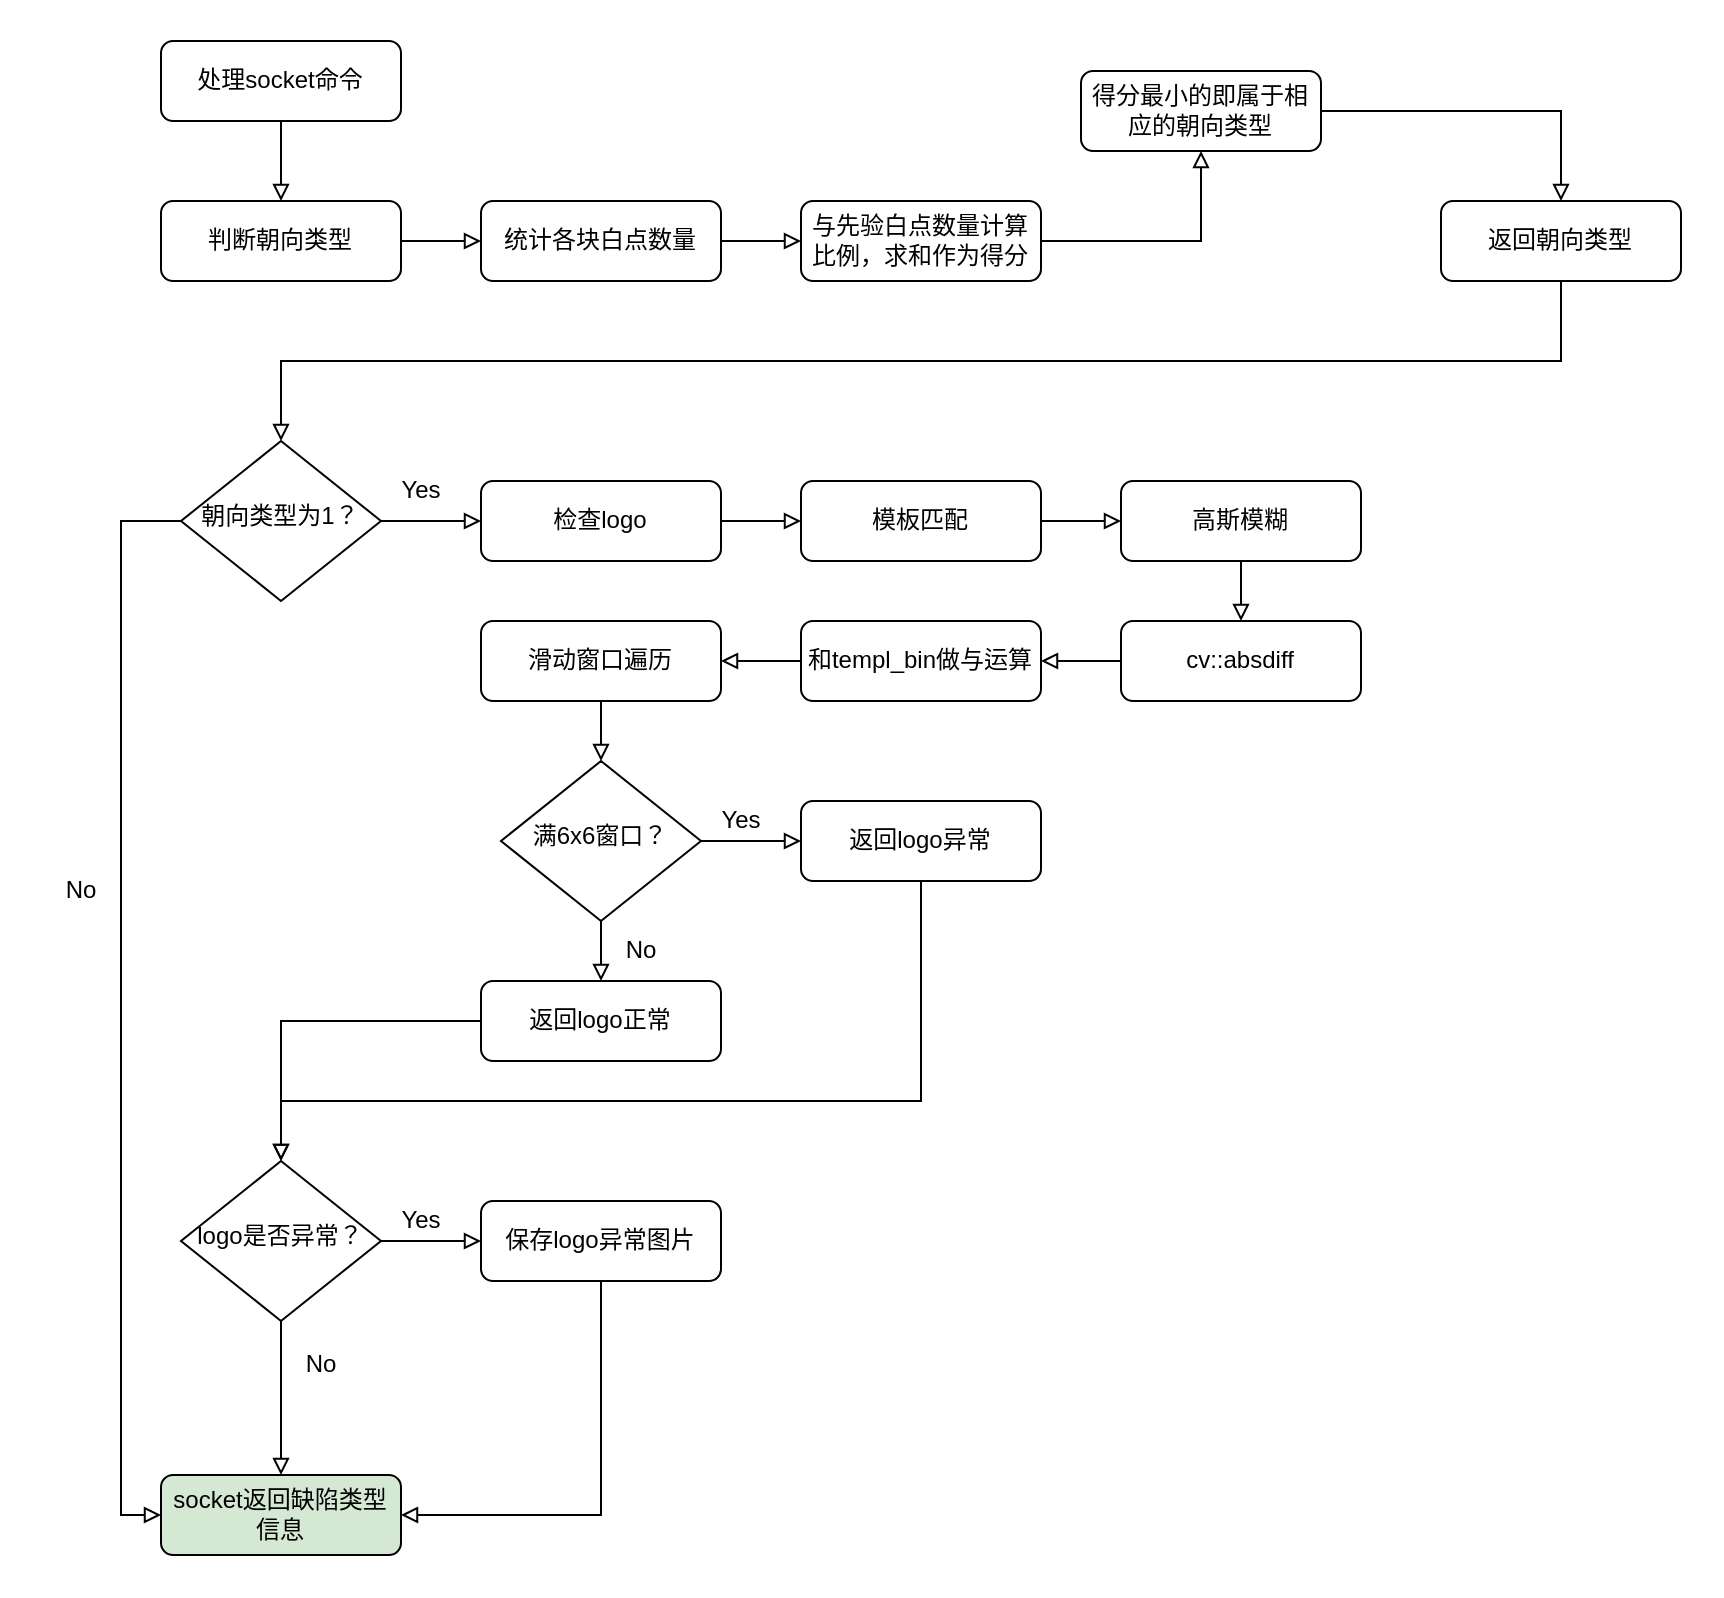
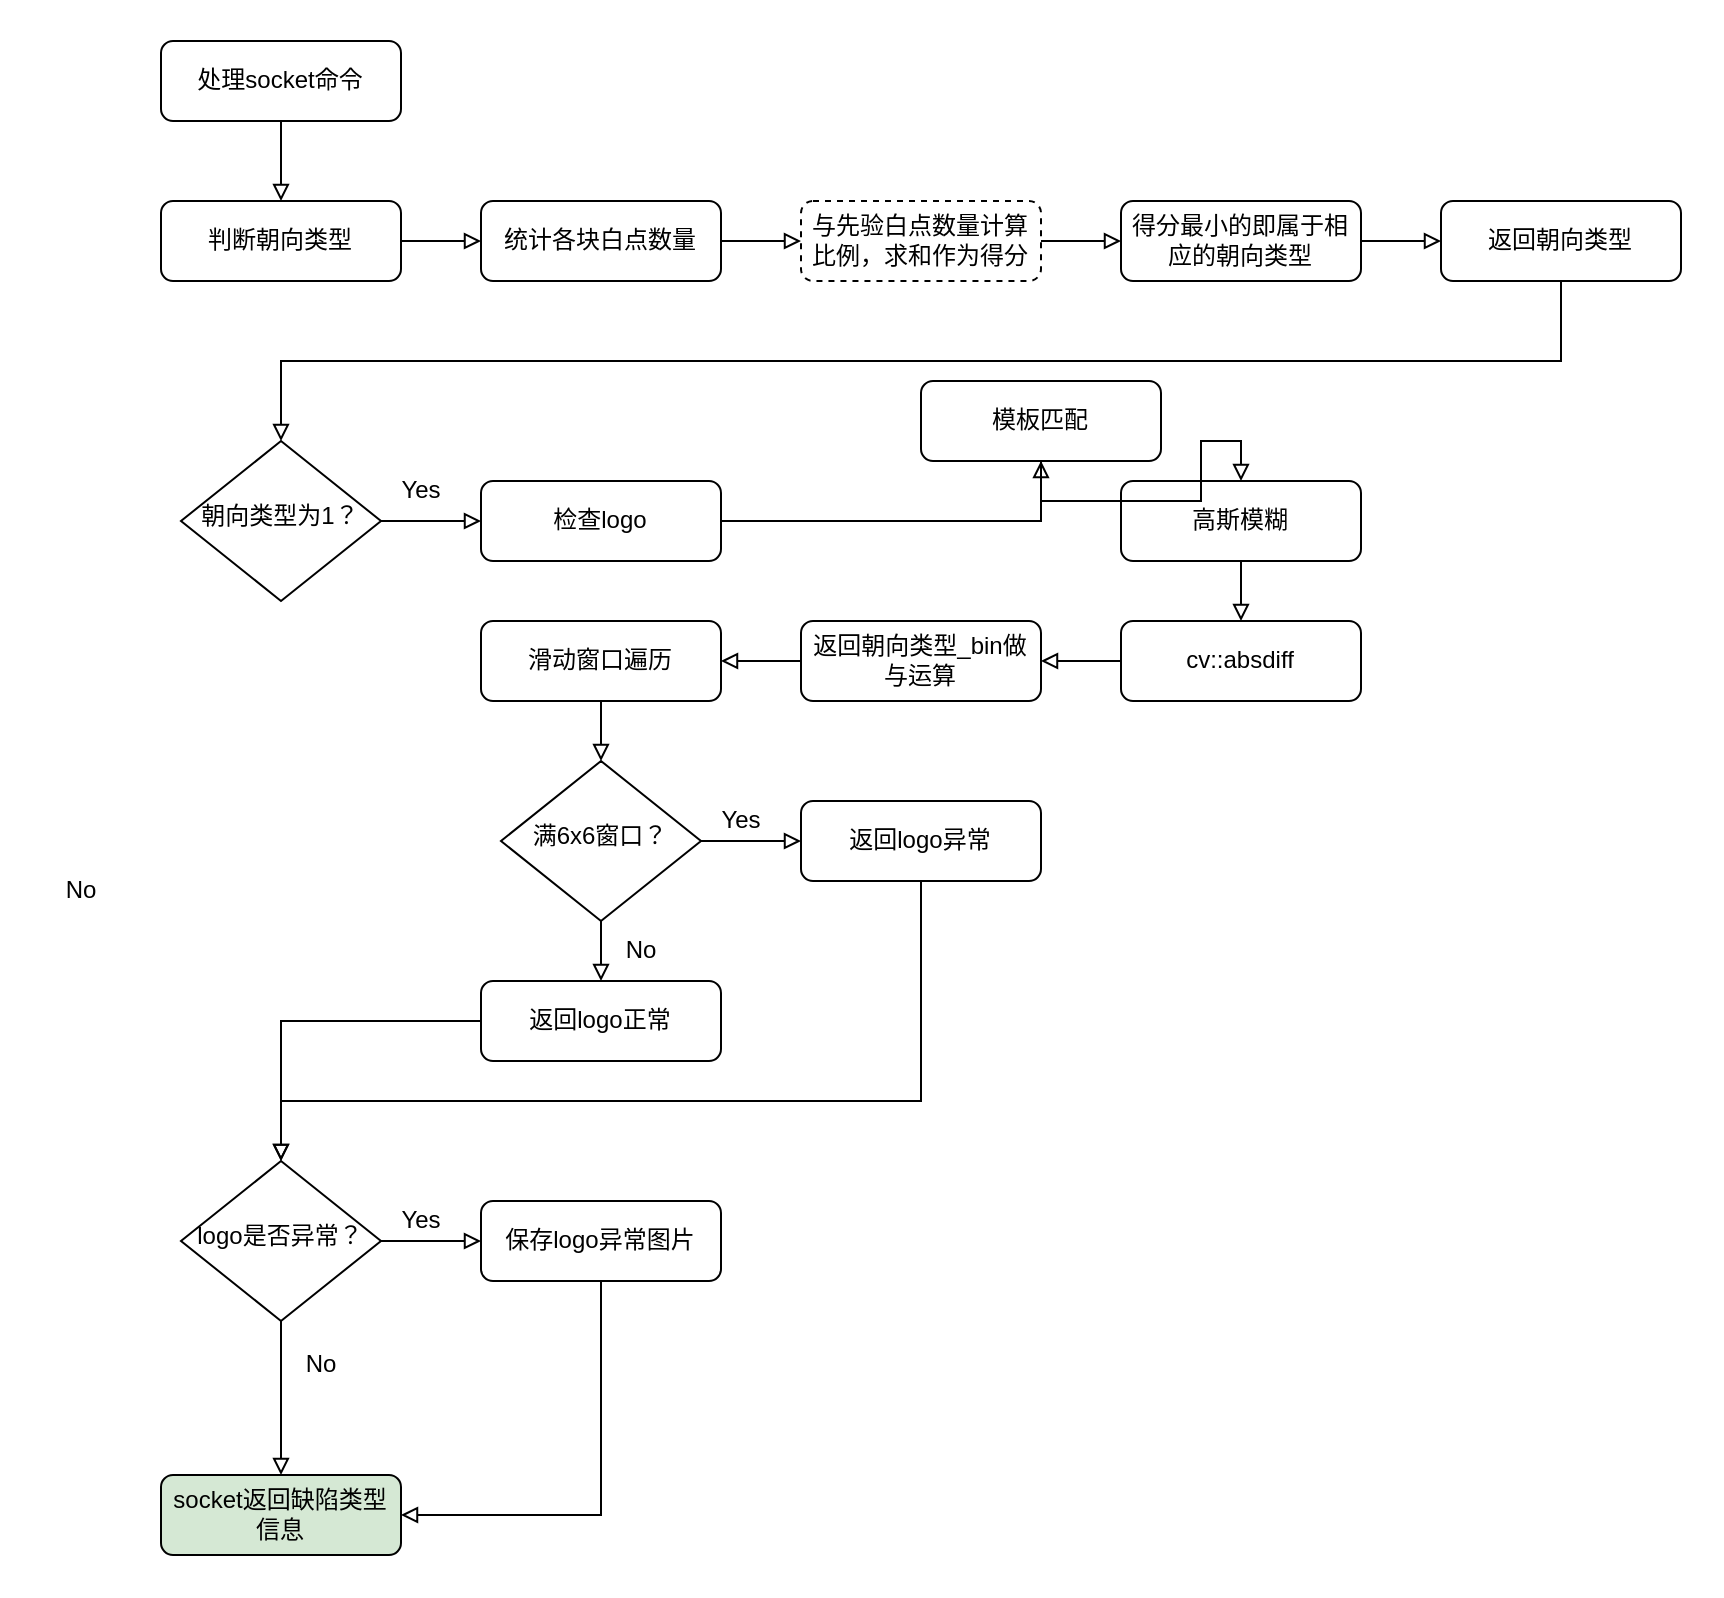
(1201, 111) -> (1241, 241)
(921, 241) -> (921, 241)
(921, 521) -> (1041, 421)
(921, 661) -> (921, 661)
(121, 999) -> none
